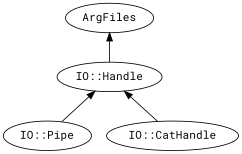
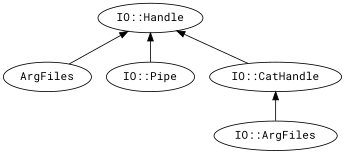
(110, 51) -> (95, 50)
none -> (276, 136)
